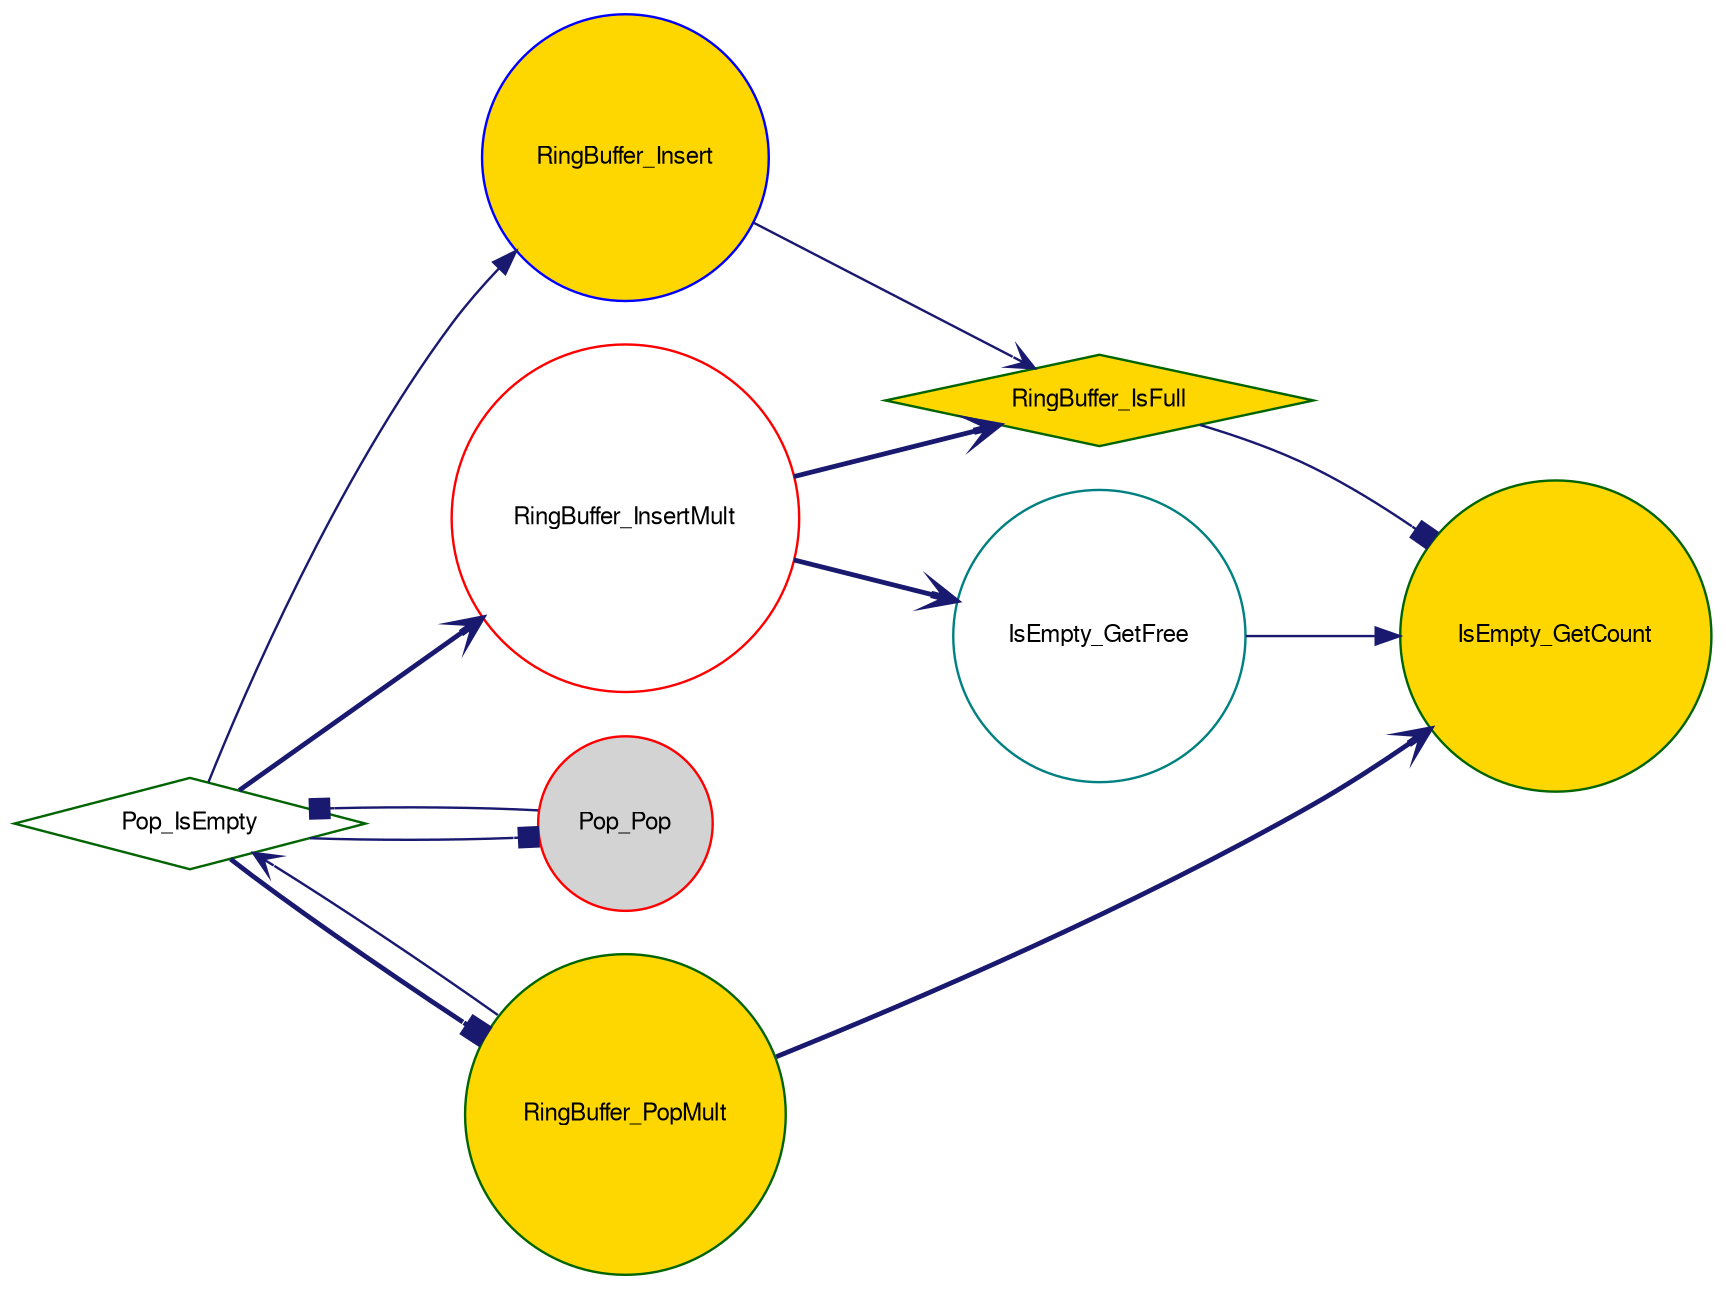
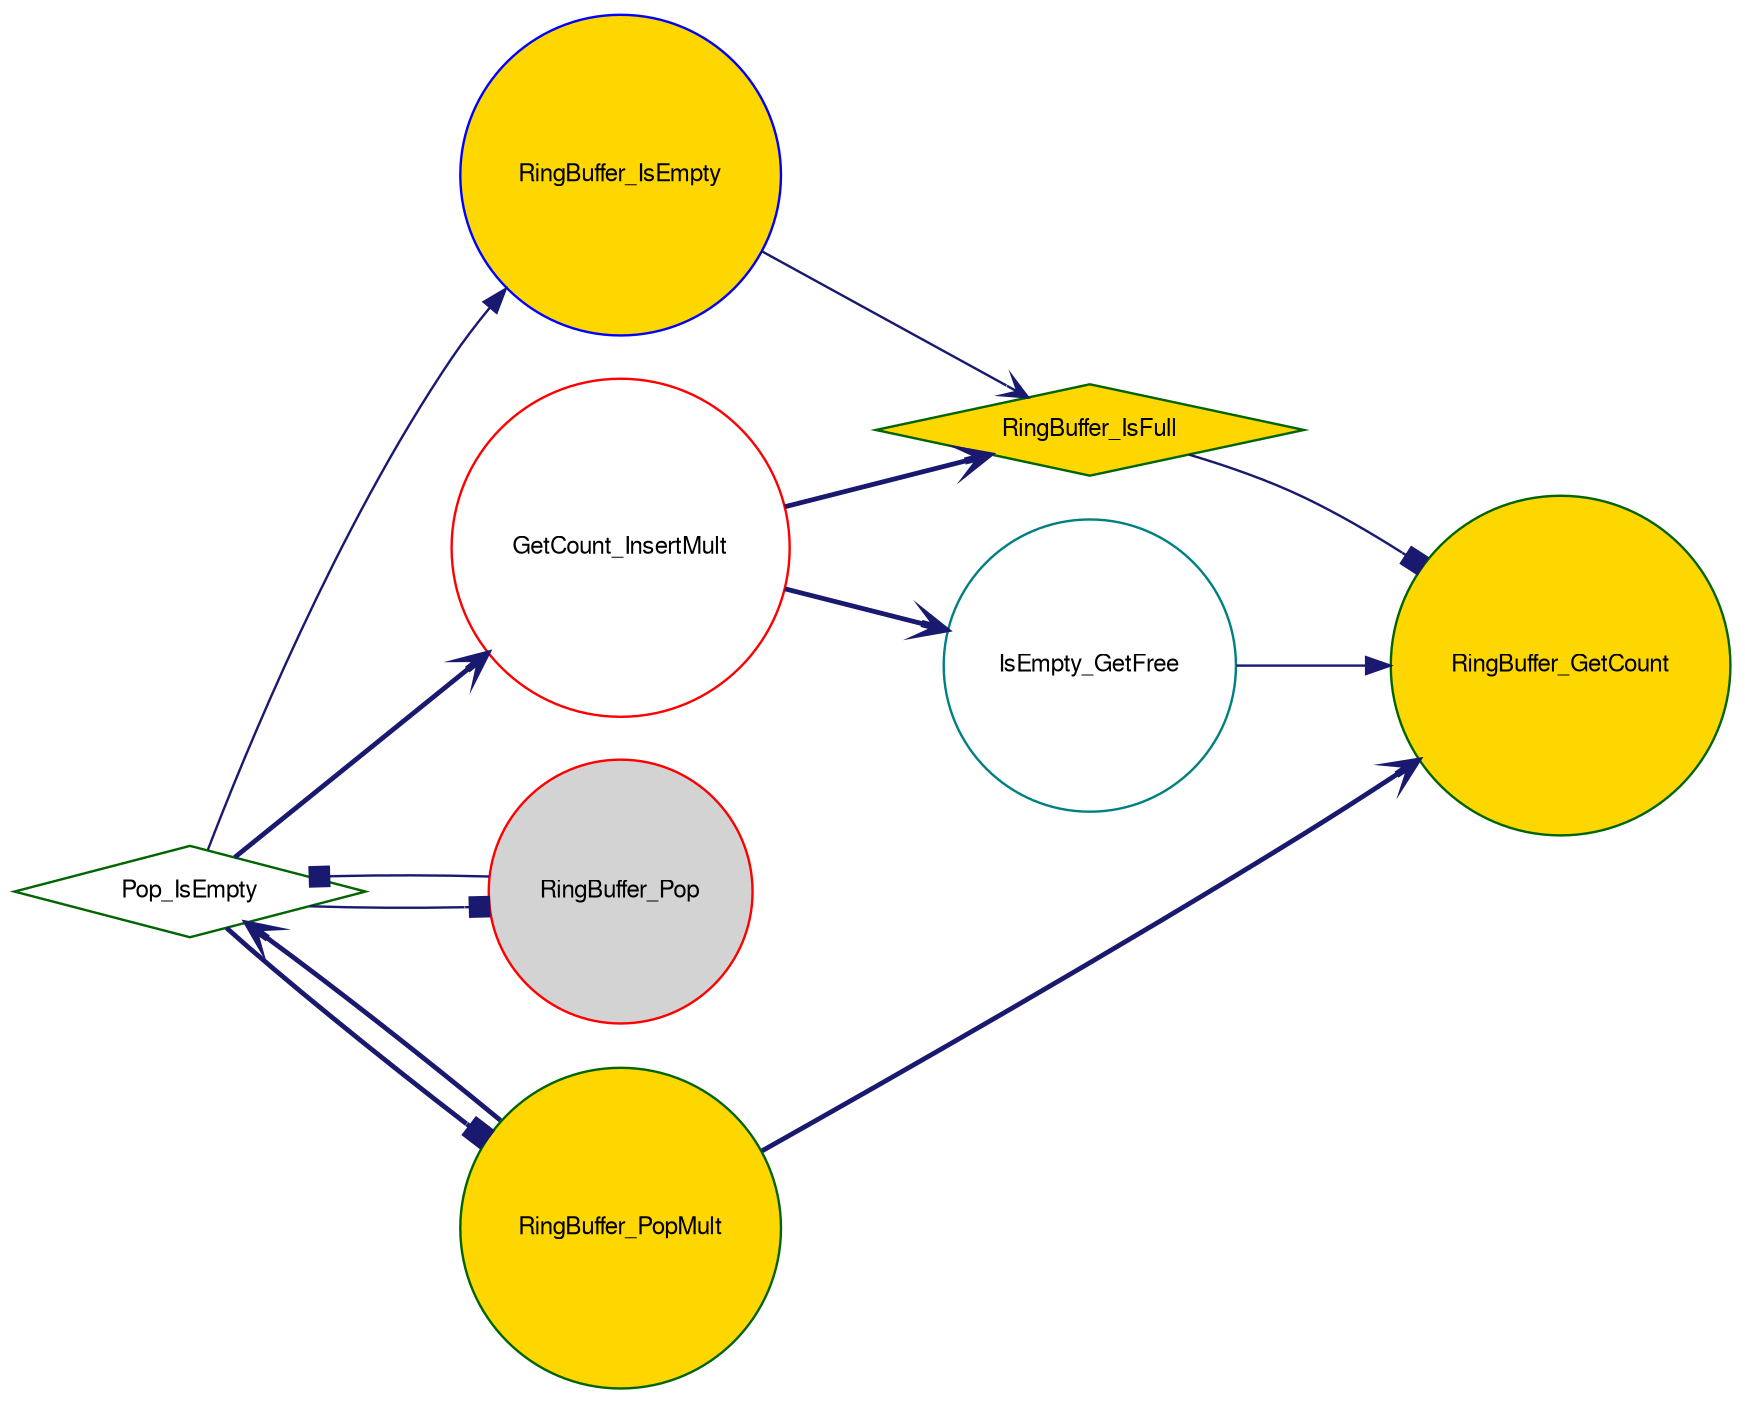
(625, 158) -> (621, 175)
(625, 518) -> (621, 548)
(1556, 636) -> (1561, 666)
(625, 824) -> (621, 892)
(387, 939) -> (384, 1027)
